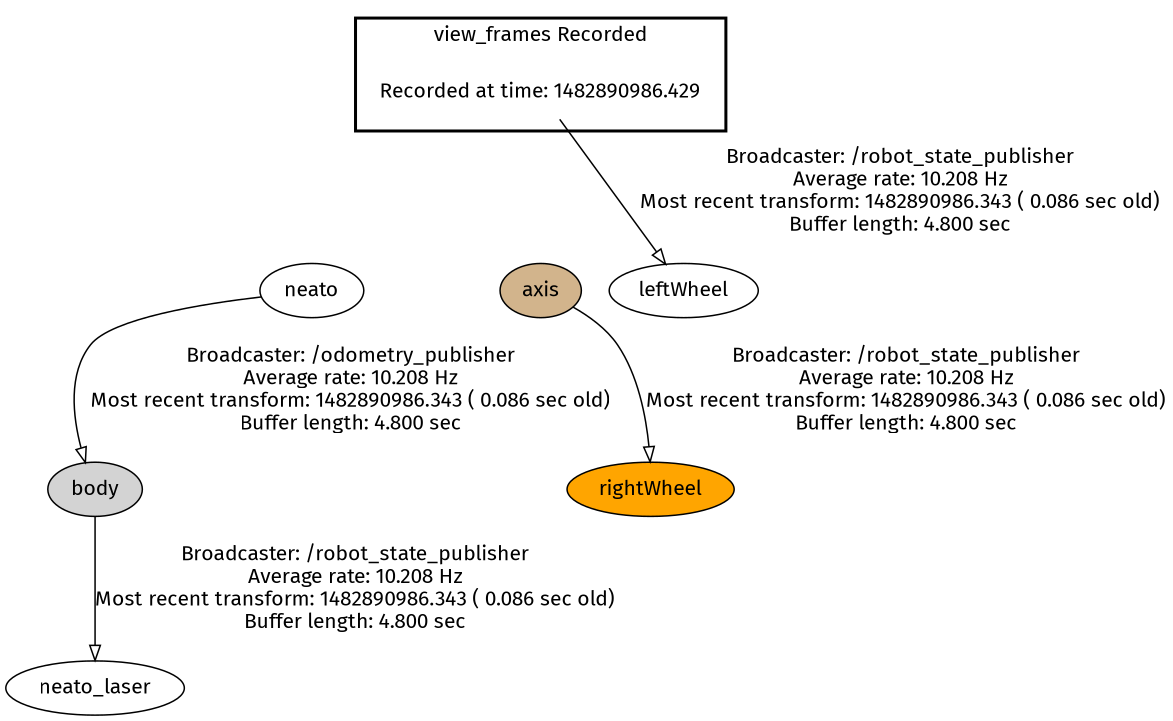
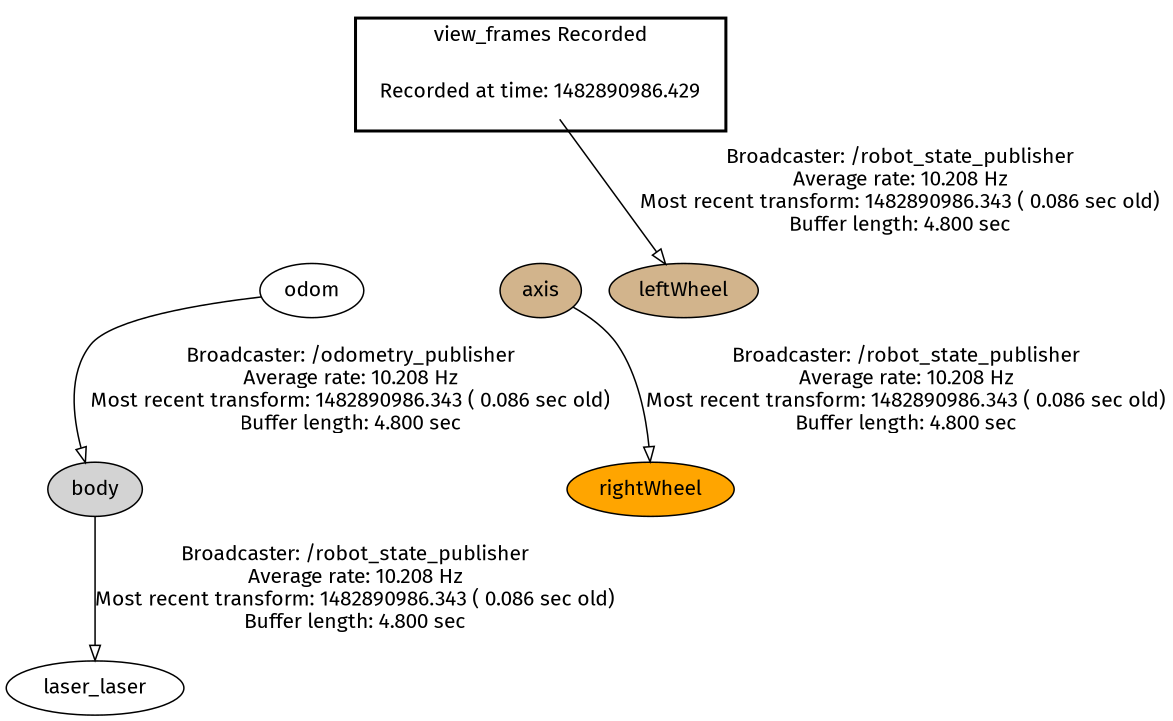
(312, 291) -> (312, 291)
(684, 291) -> (684, 291)
(95, 688) -> (95, 688)
